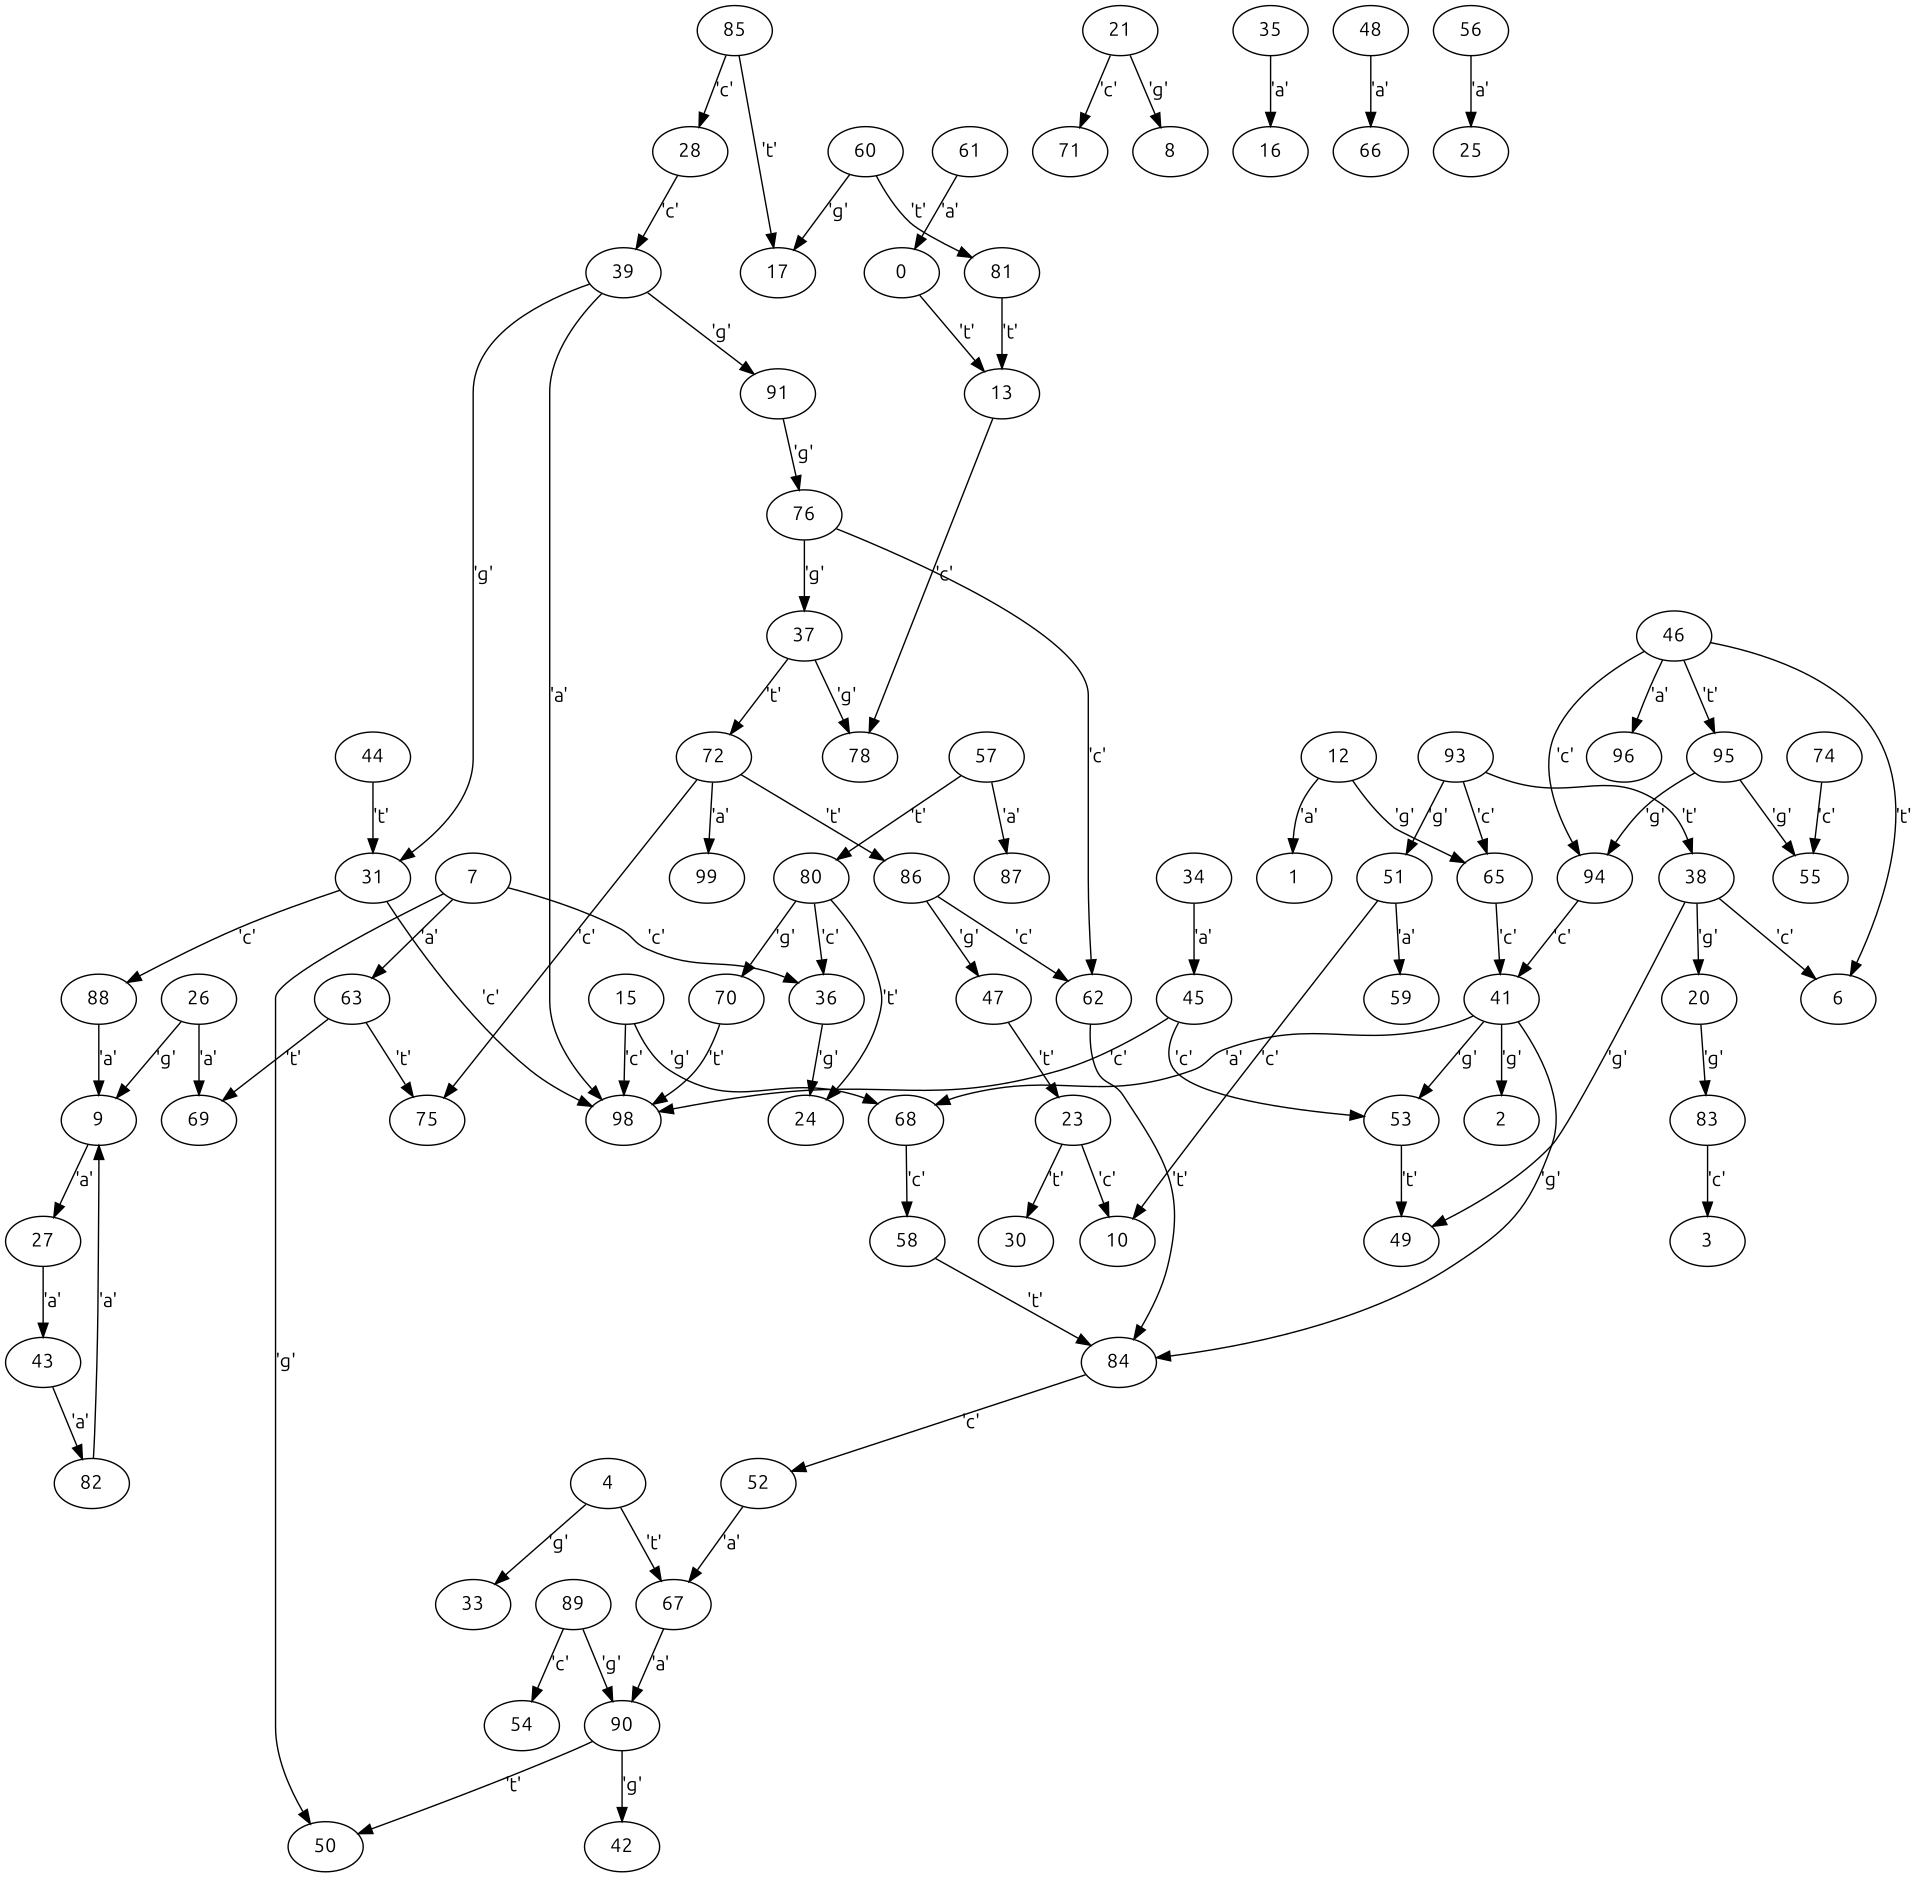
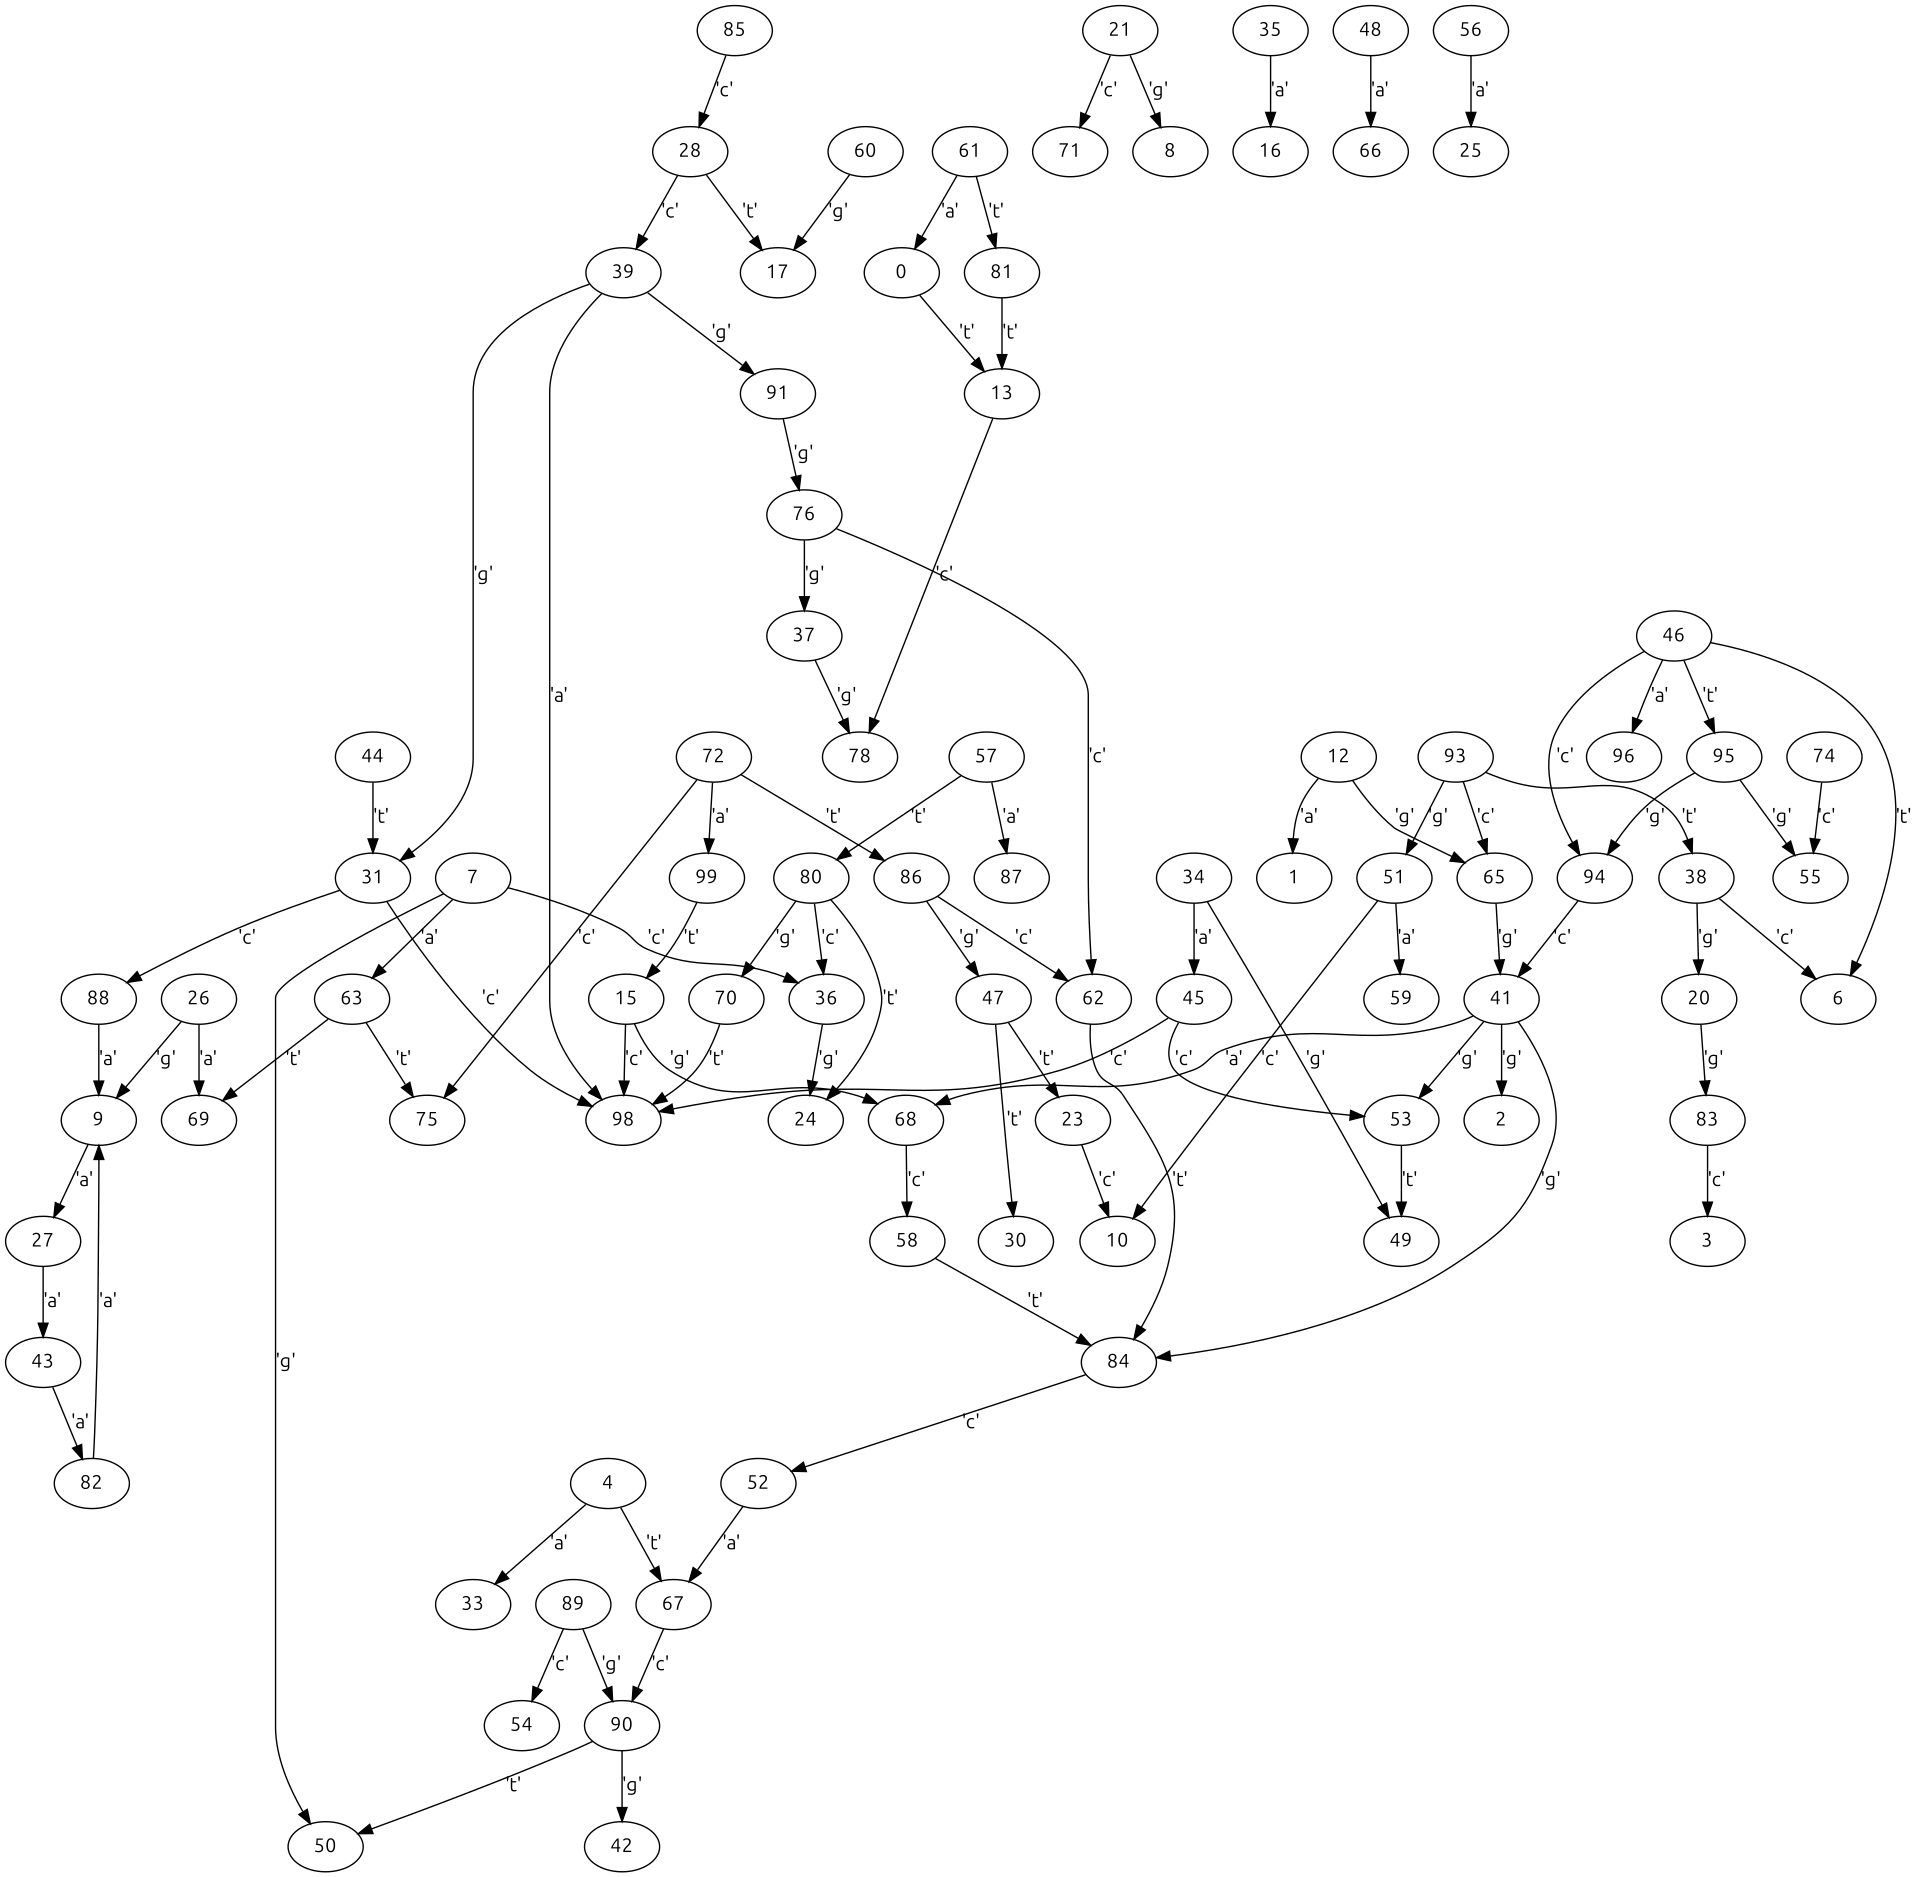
(755, 145) -> (730, 207)
(910, 222) -> (984, 205)
(763, 691) -> none
none -> (679, 936)
(1508, 939) -> (1508, 939)
(1590, 1083) -> (1296, 1053)
(1047, 1175) -> (1003, 1113)
(559, 1544) -> (559, 1544)
(660, 1665) -> (660, 1665)
